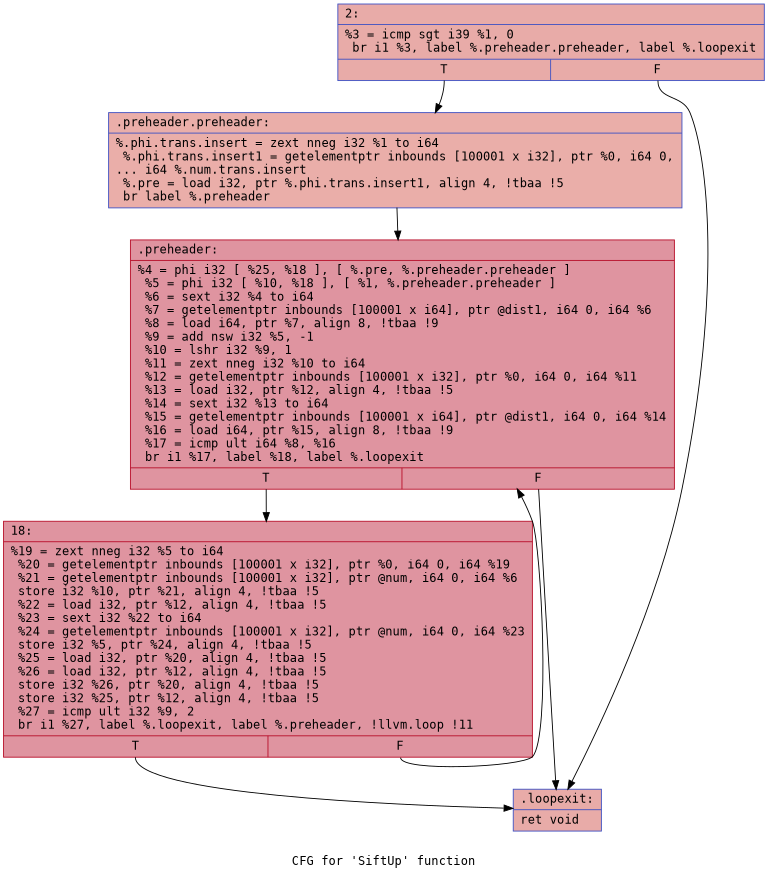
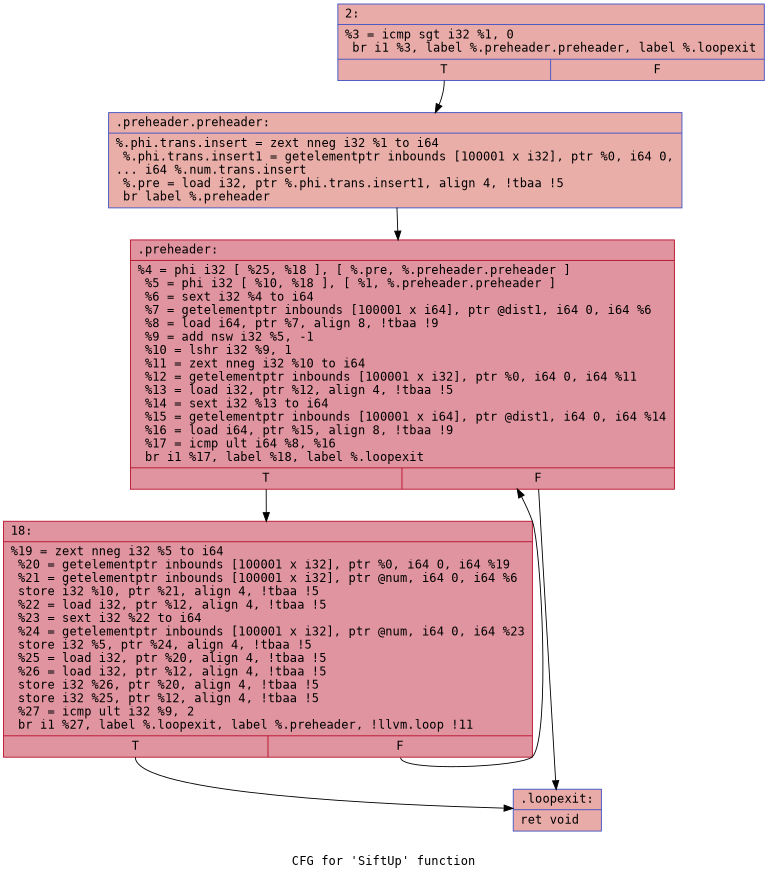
(430, 35) -> (430, 35)
(692, 433) -> none
